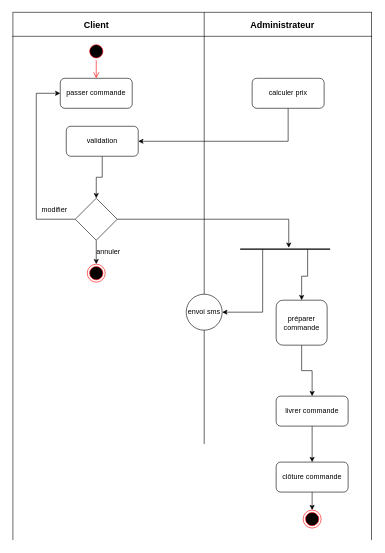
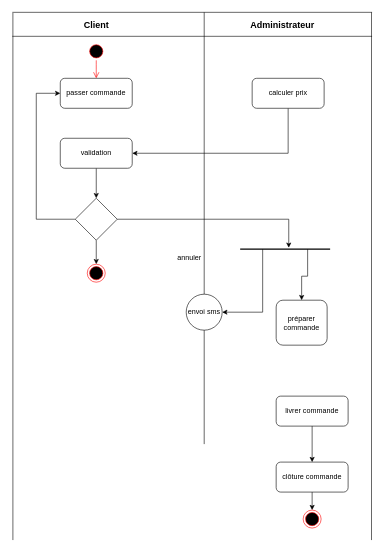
(102, 141) -> (96, 153)
(54, 210) -> none
(108, 252) -> (189, 258)
(302, 364) -> none
